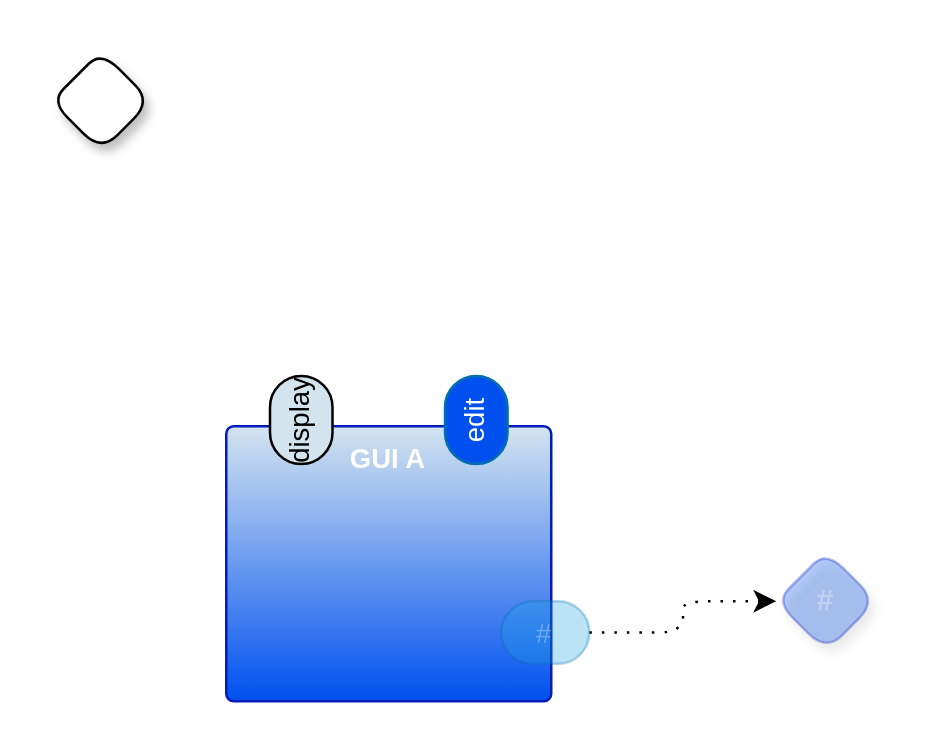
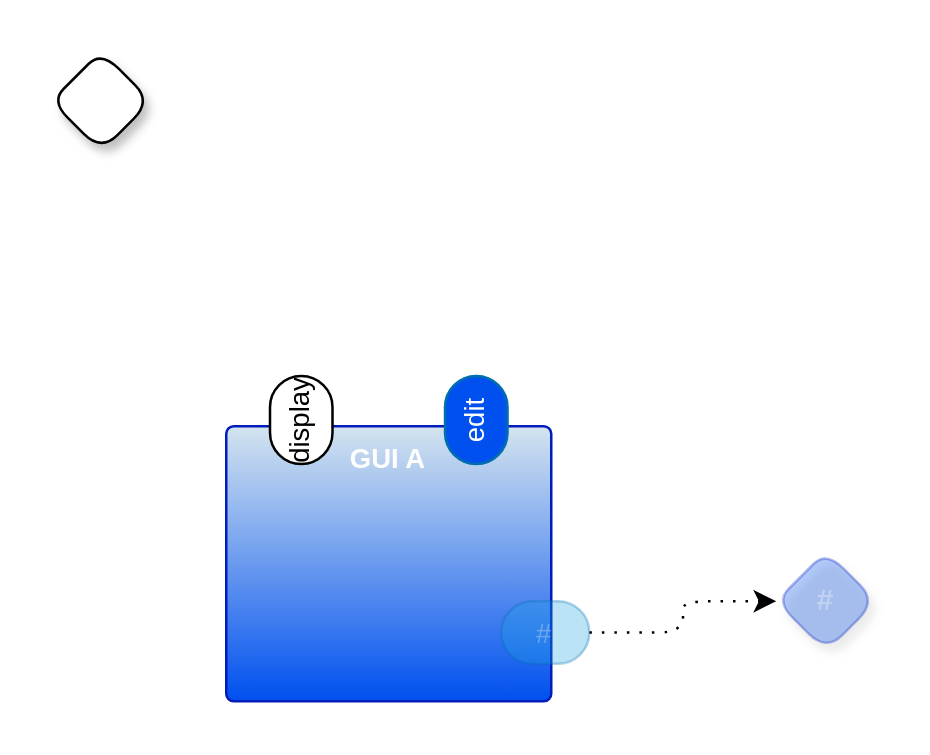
(301, 420) -> (301, 420)
